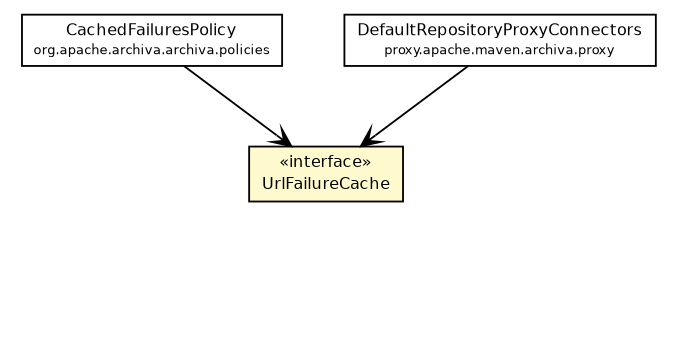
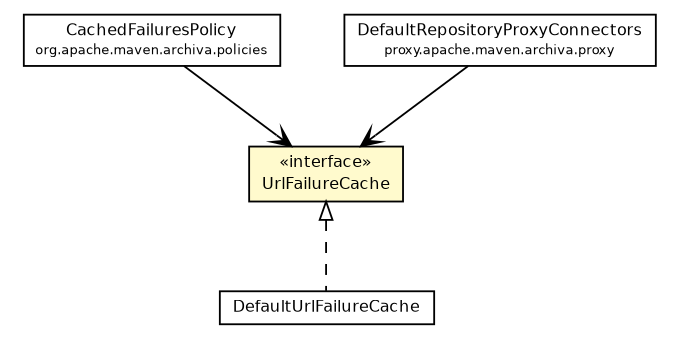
(152, 50) -> (152, 50)
none -> (326, 308)
